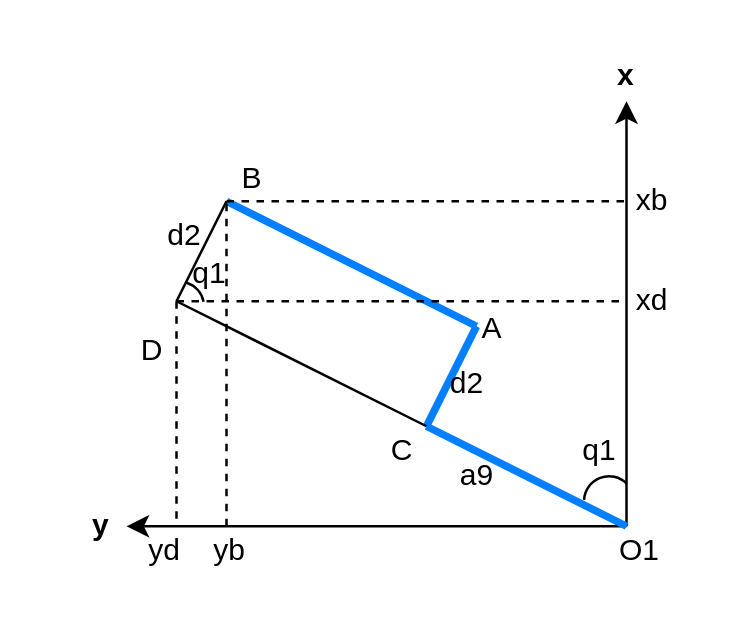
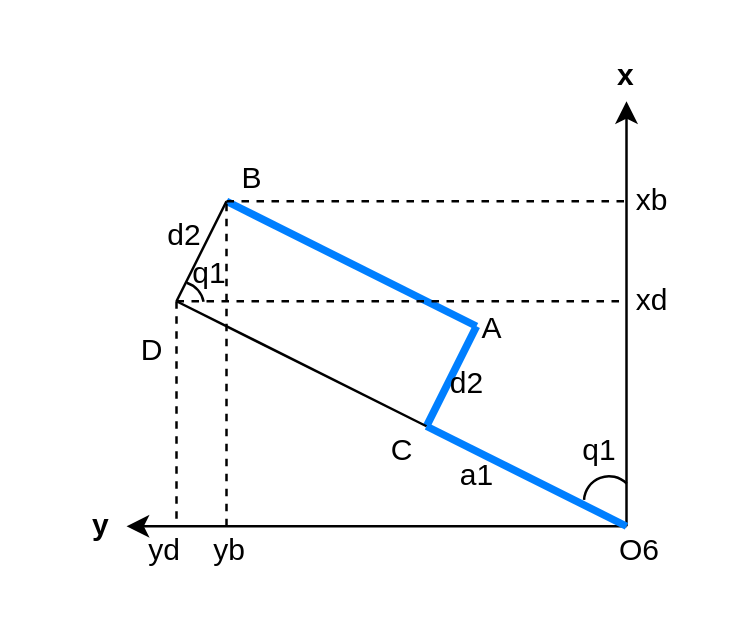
(478, 476) -> (478, 476)
(640, 551) -> (640, 551)
